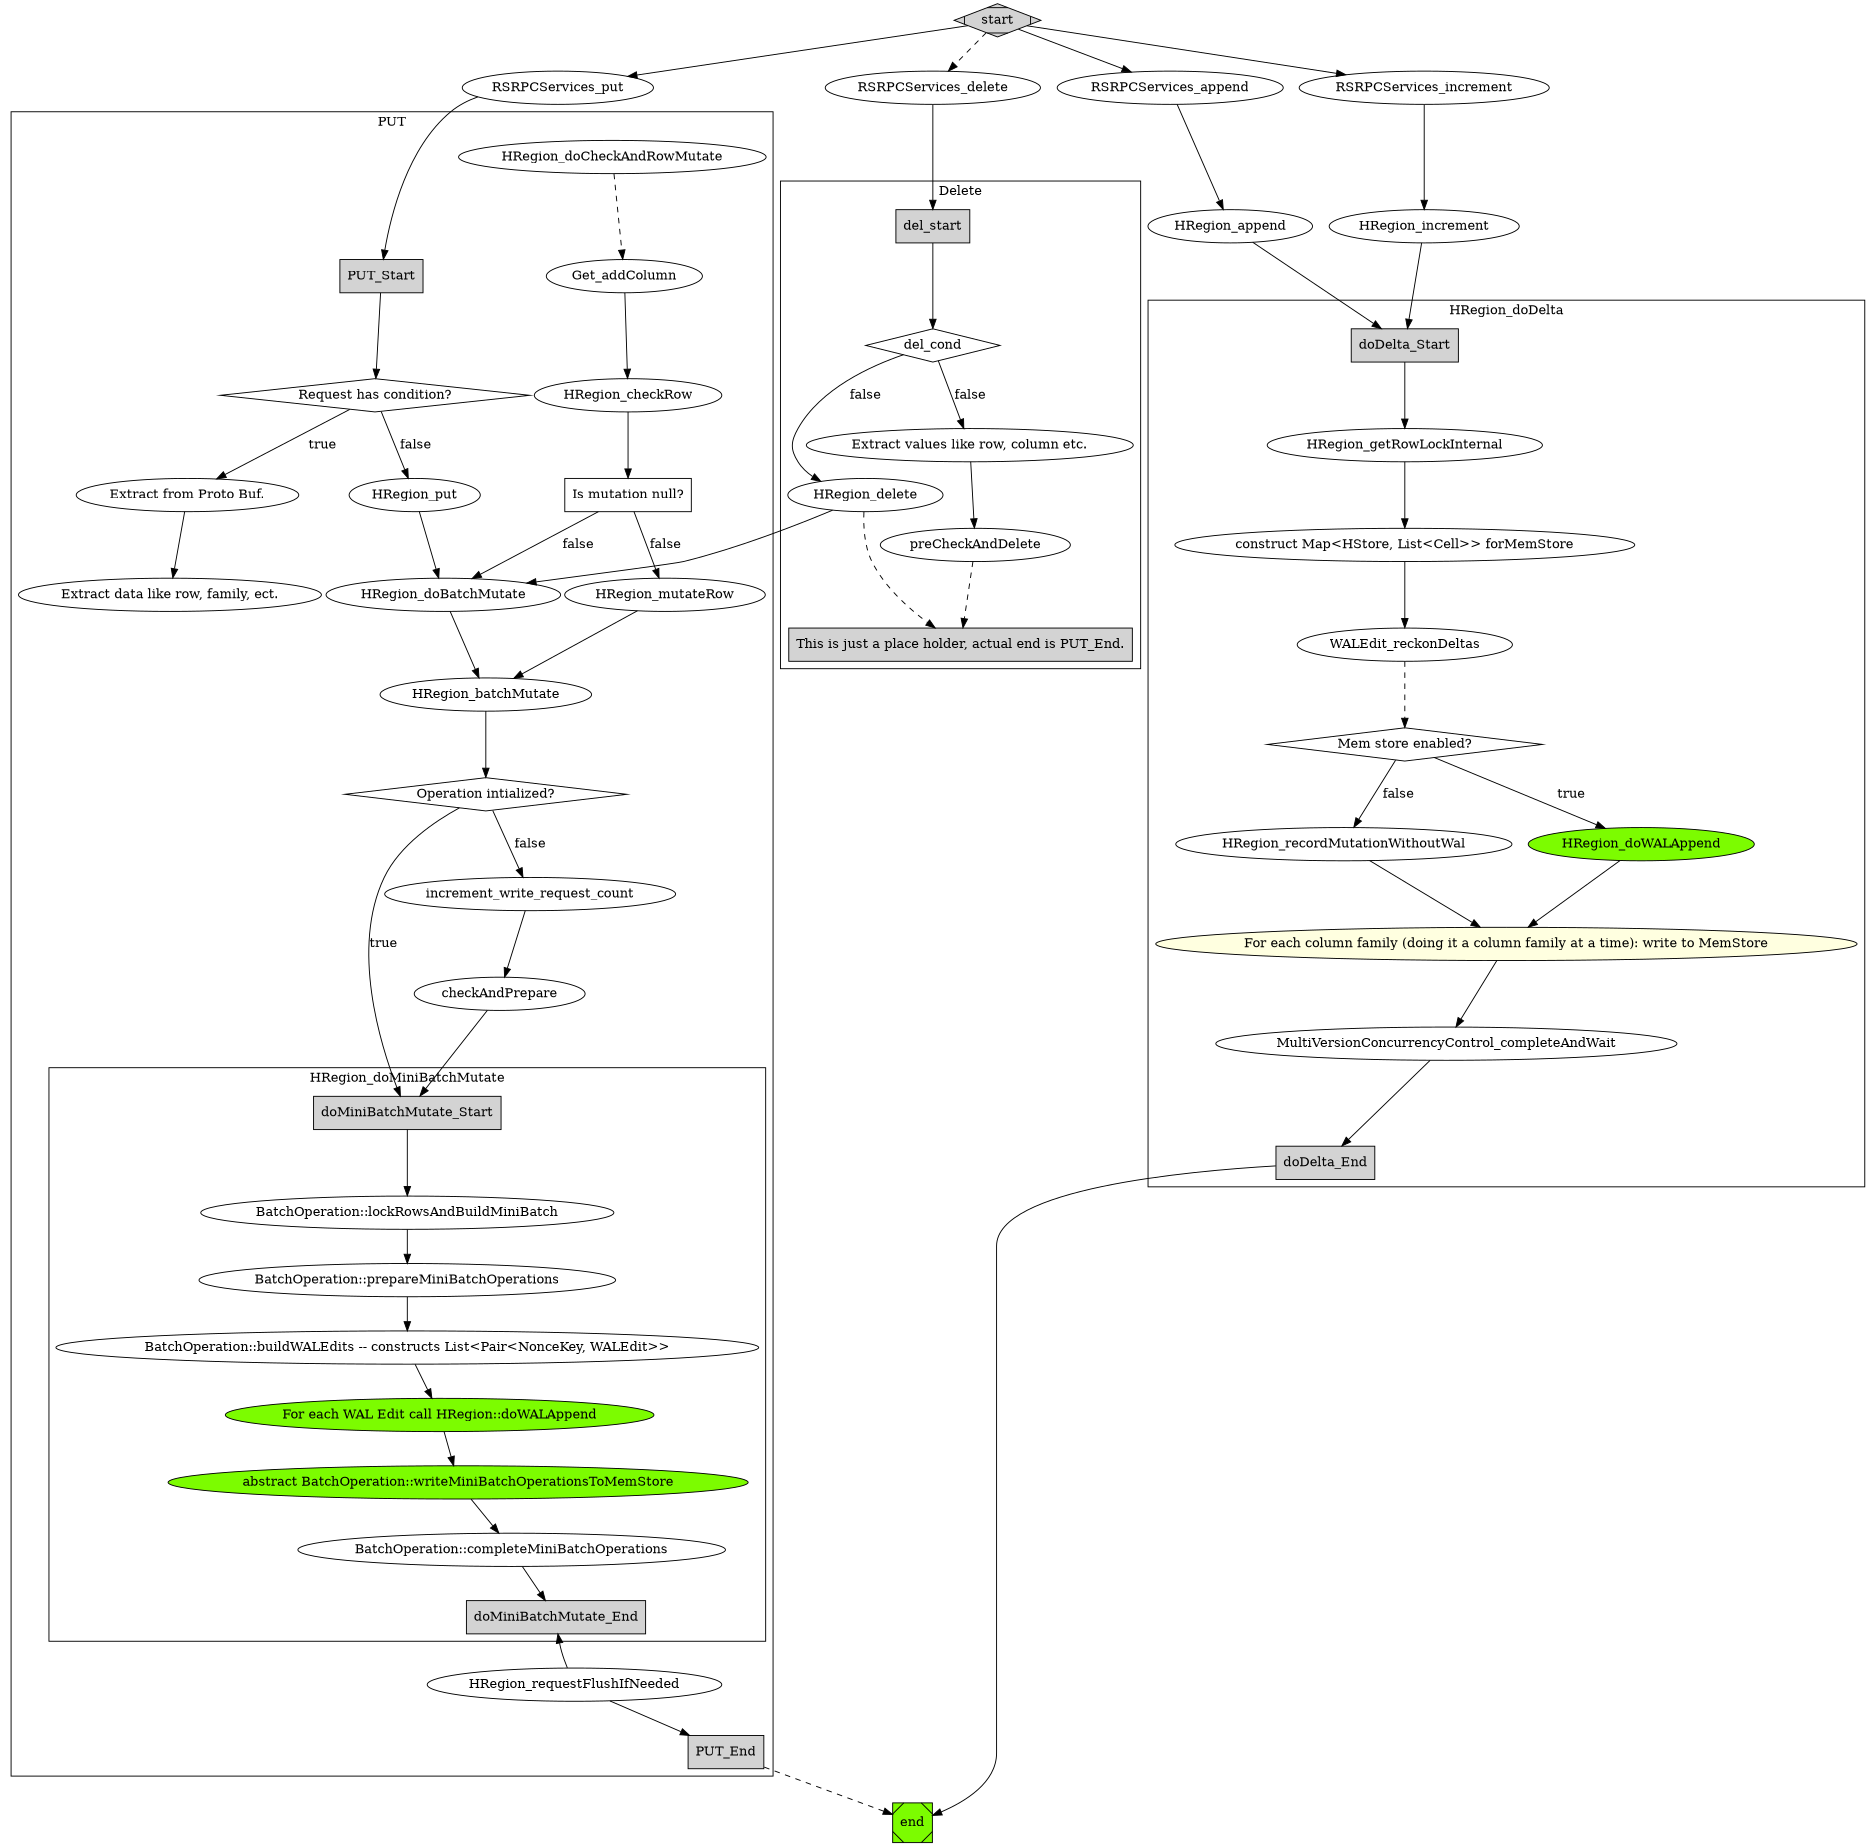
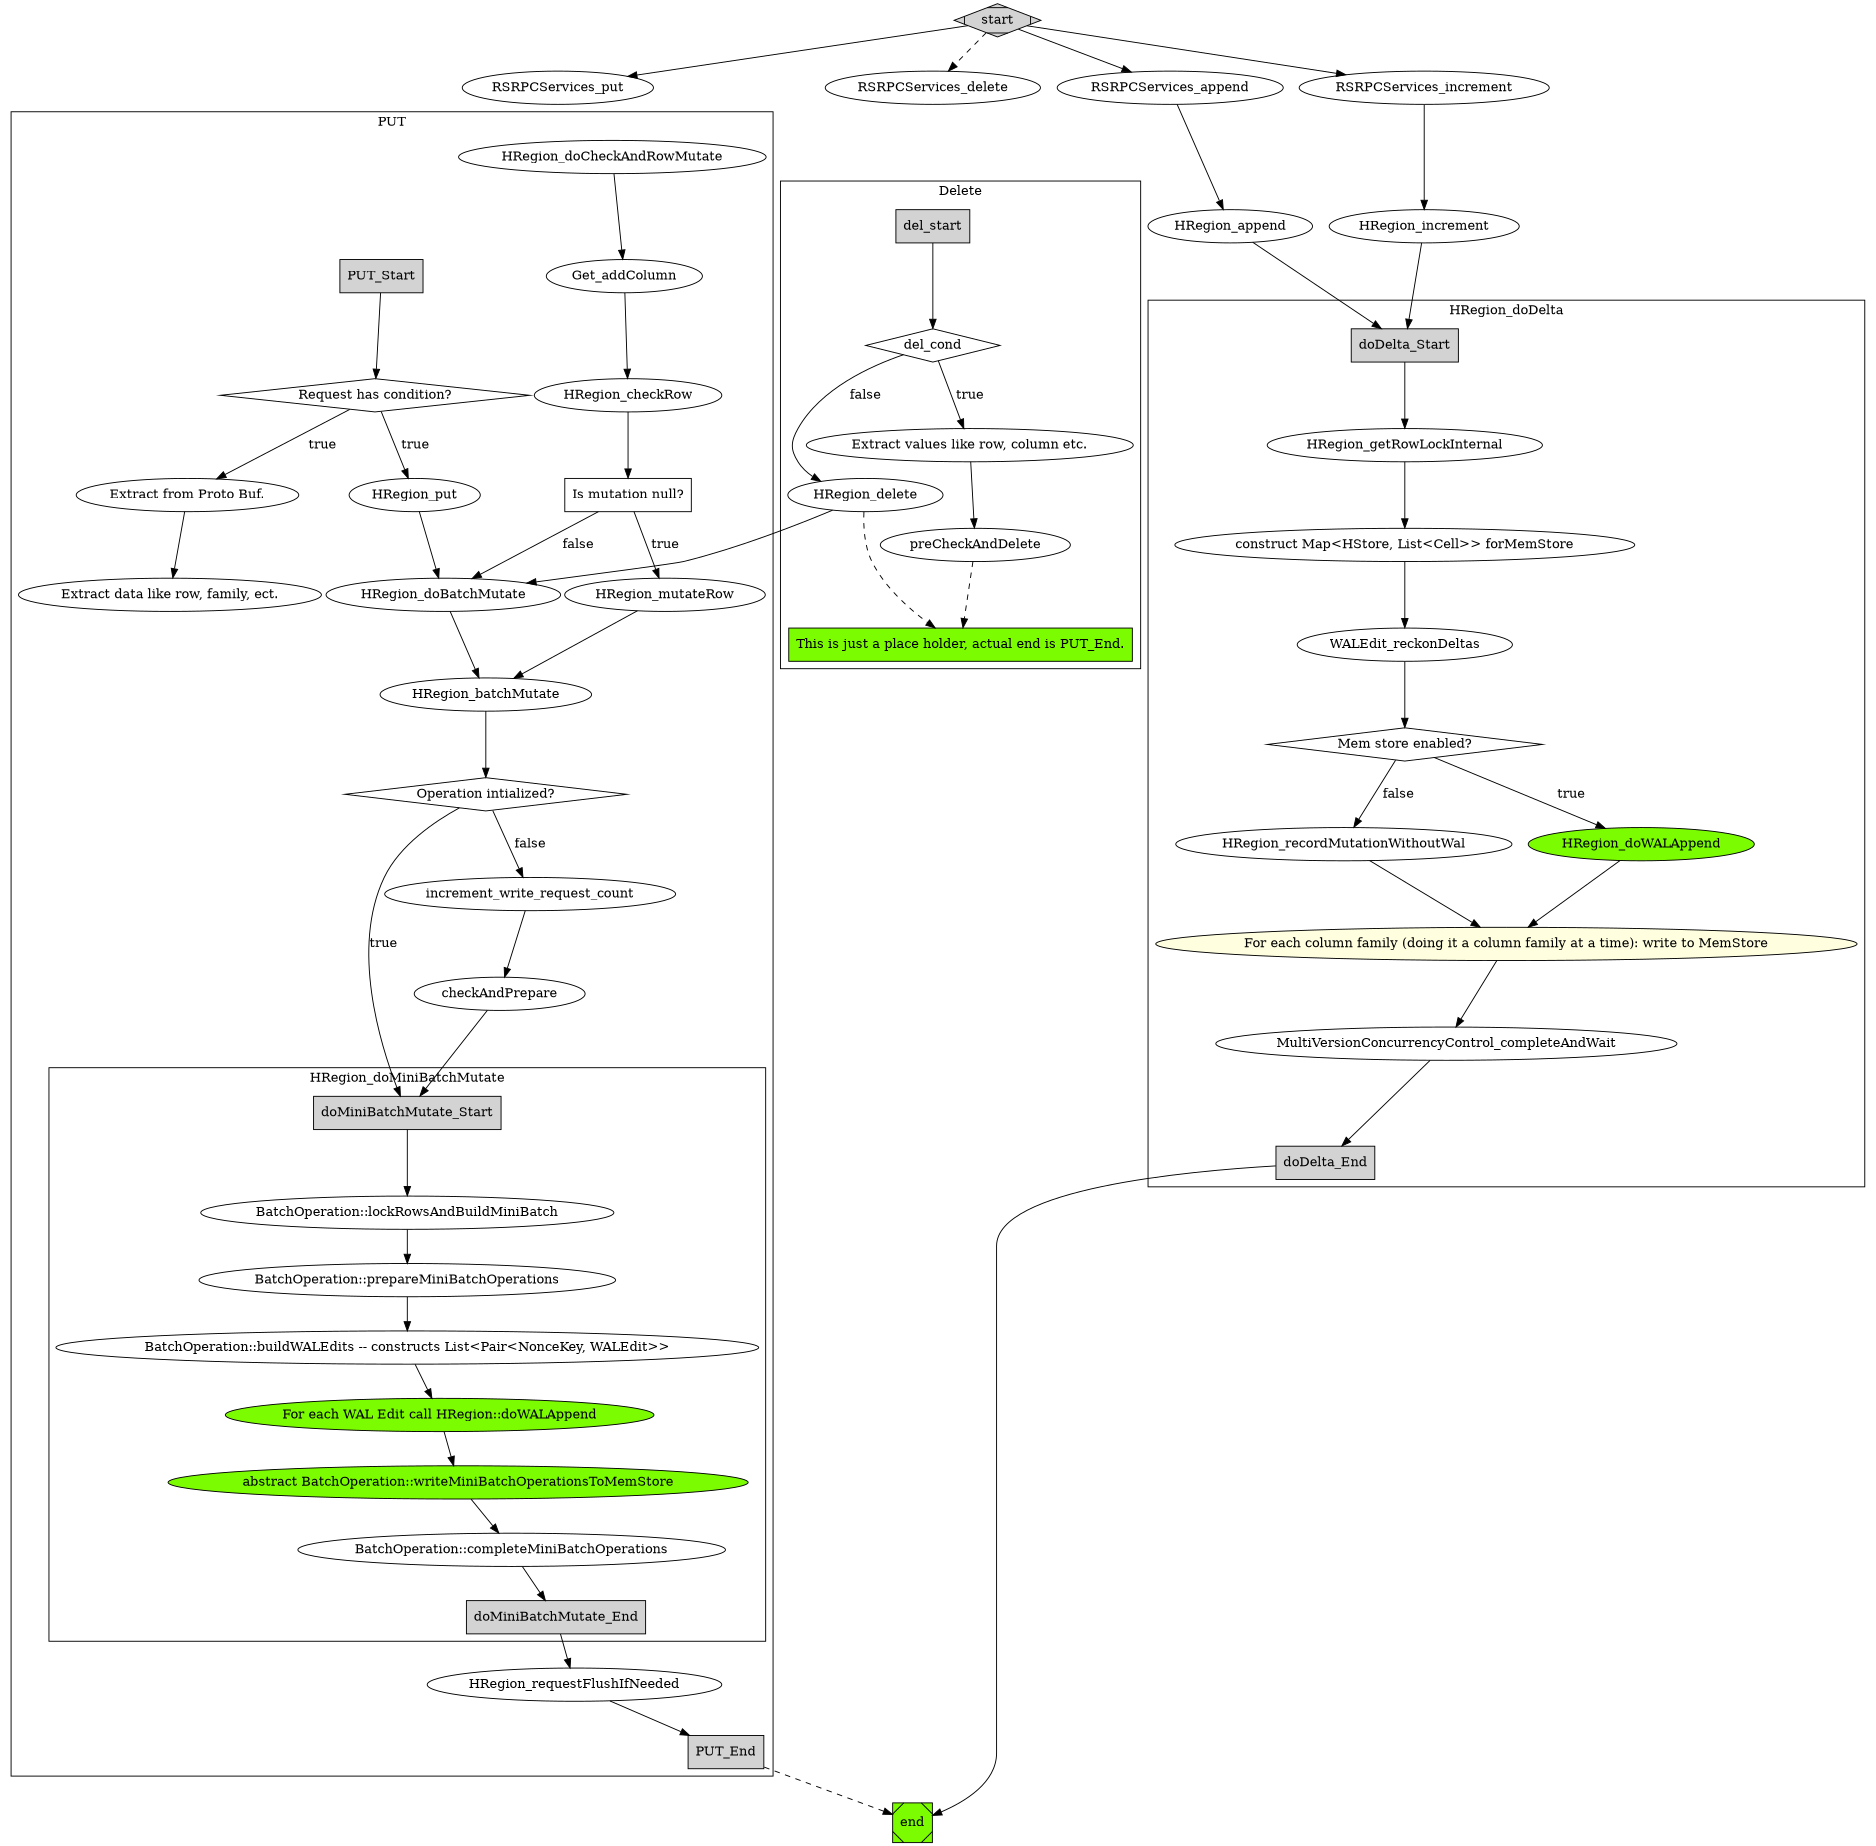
(933, 152) -> none
(413, 161) -> none
(618, 212) -> (618, 212)
(970, 395) -> (970, 395)
(416, 445) -> (416, 445)
(665, 545) -> (665, 545)
(961, 645) -> (961, 645)
(1405, 690) -> (1405, 690)
(563, 1656) -> (564, 1647)
